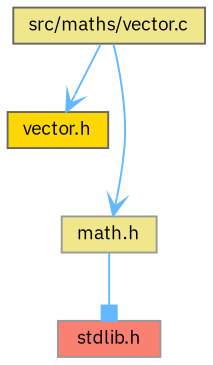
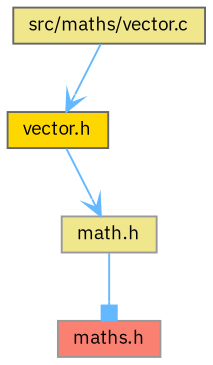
(125, 120) -> (79, 174)
(109, 339) -> (109, 339)
